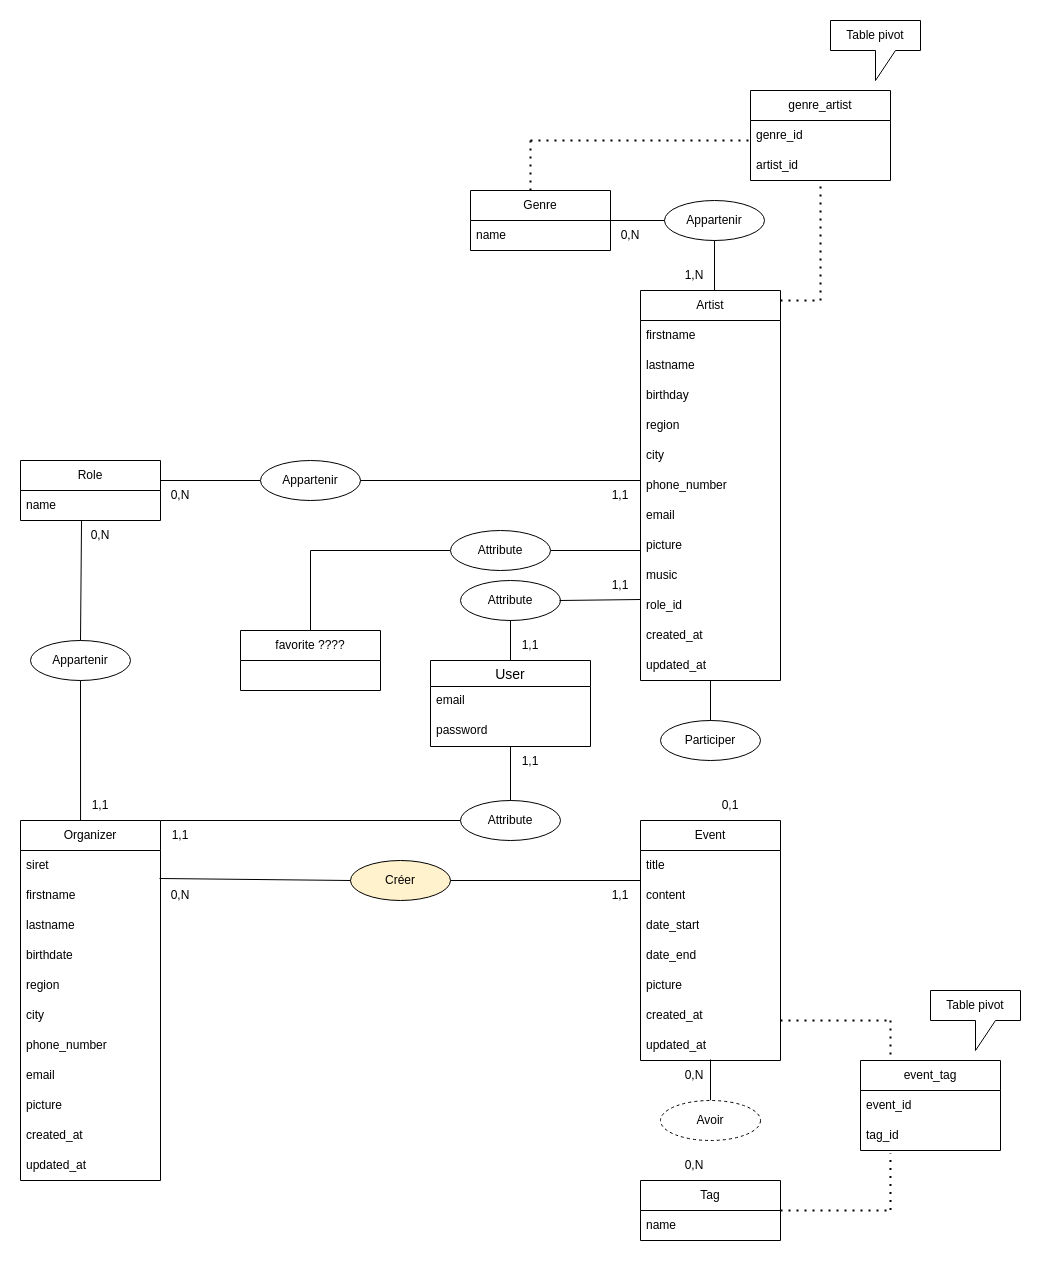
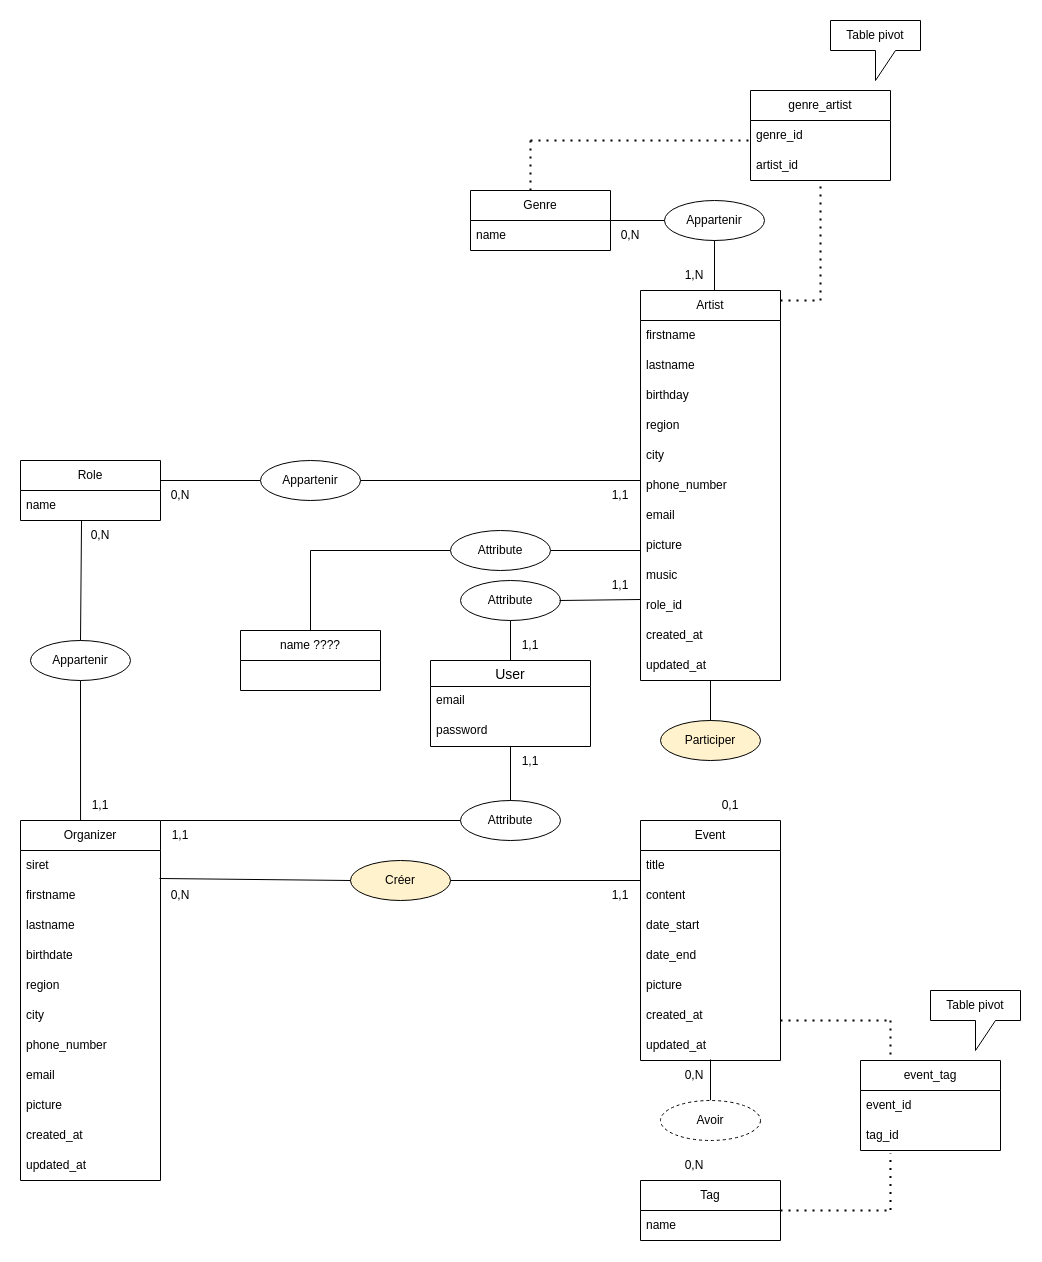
(311, 646) -> (311, 646)
(711, 741) -> (711, 741)
